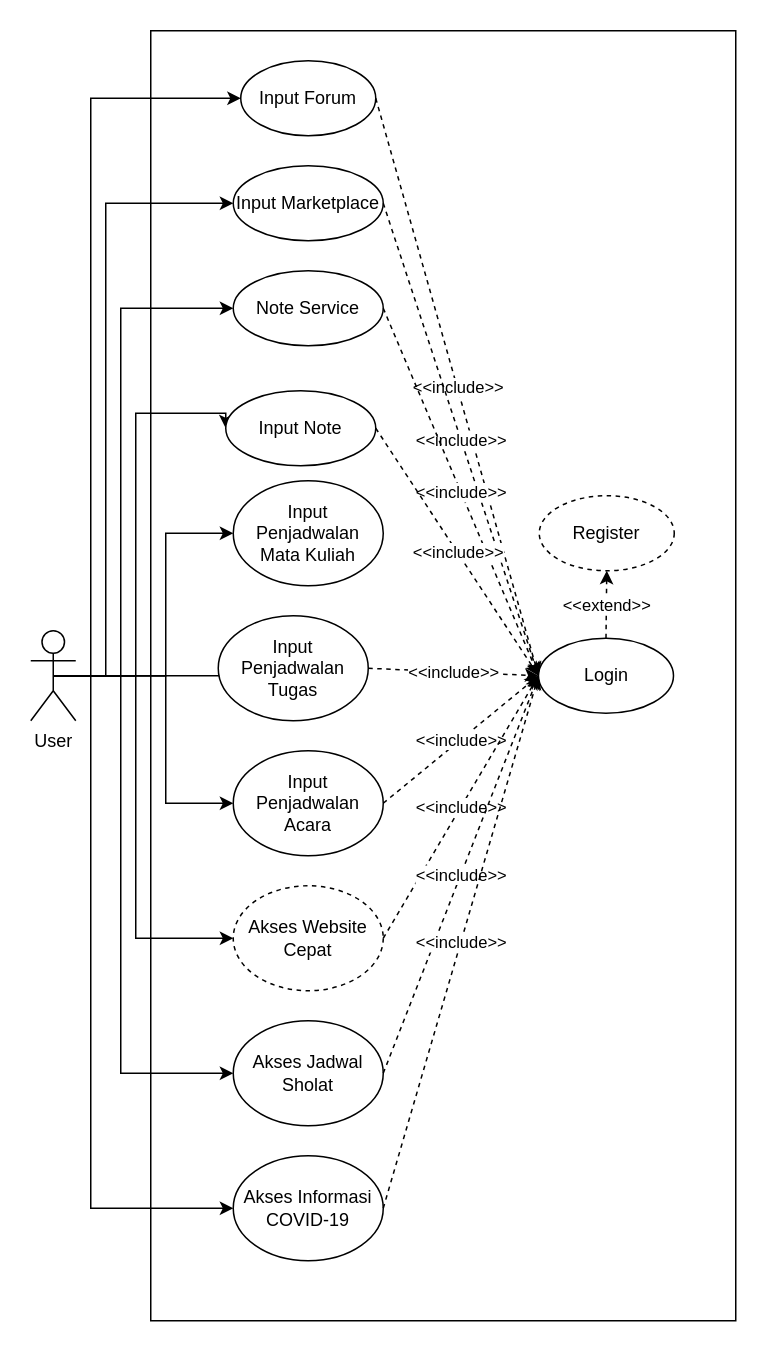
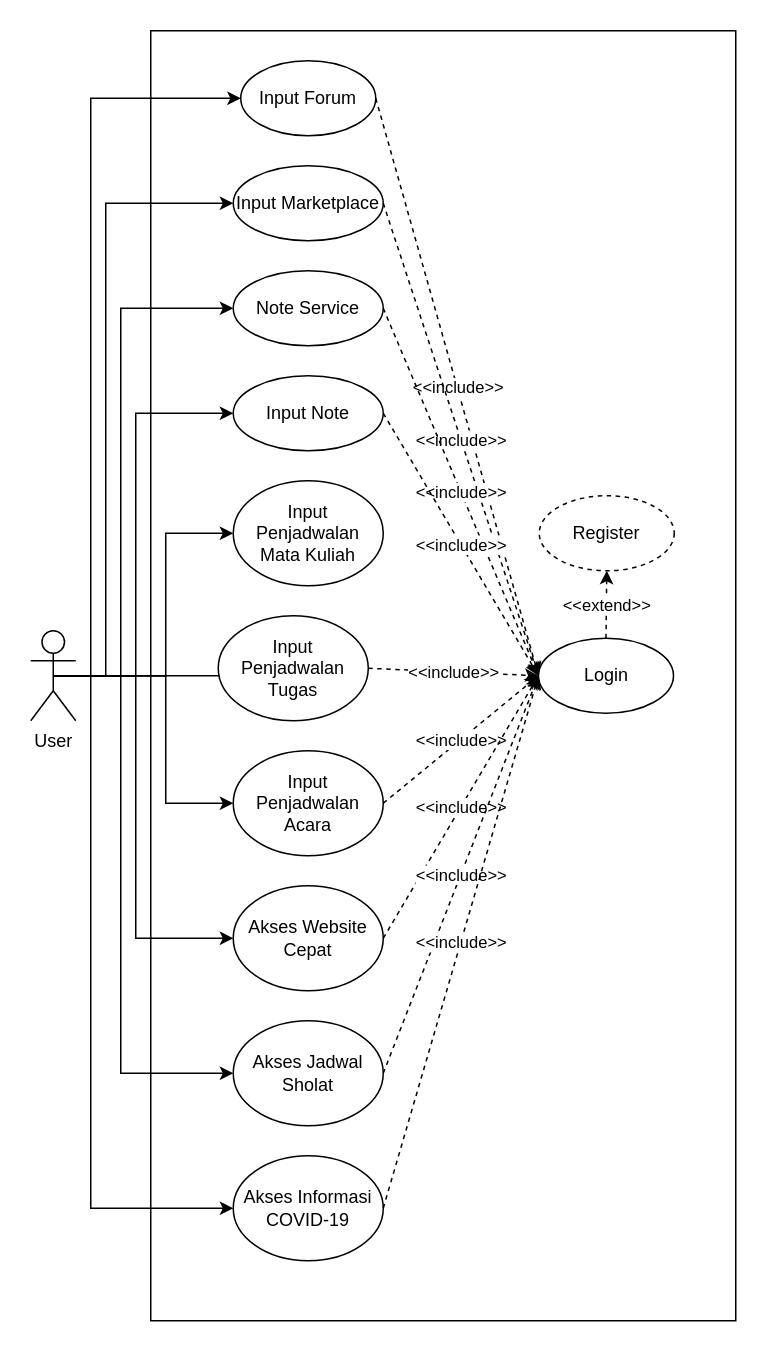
(301, 428) -> (308, 413)
(308, 938) -> (308, 938)
